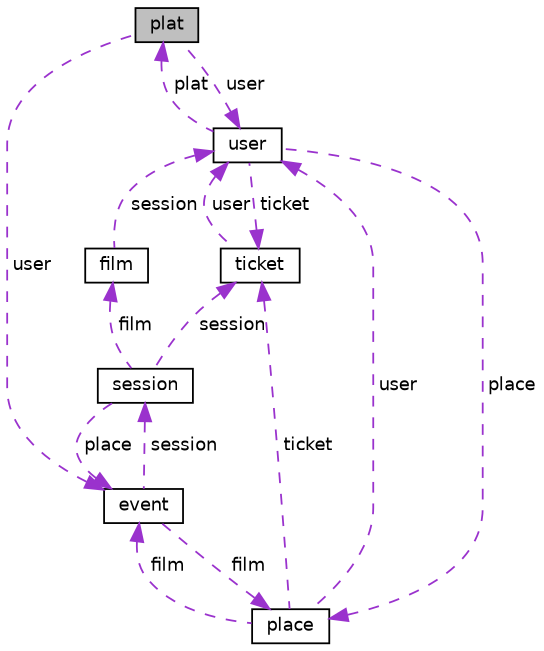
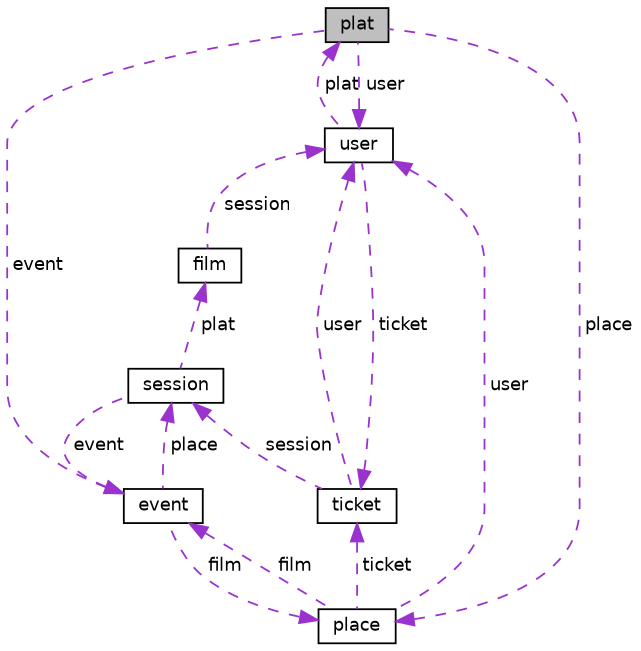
(30, 266) -> (35, 266)
(133, 326) -> (215, 326)
(183, 327) -> (262, 457)
(483, 352) -> (580, 313)
(106, 446) -> (96, 446)
(181, 446) -> (192, 446)
